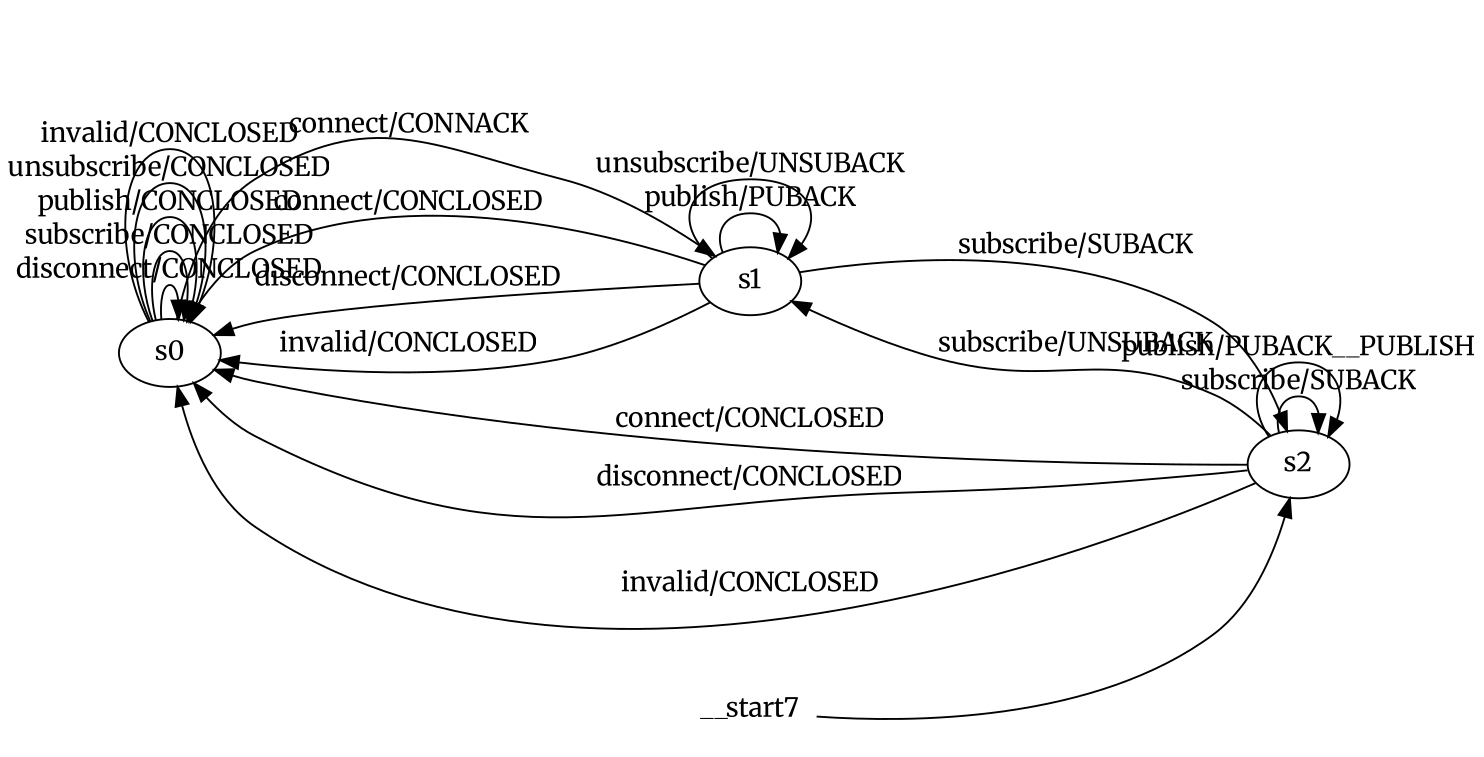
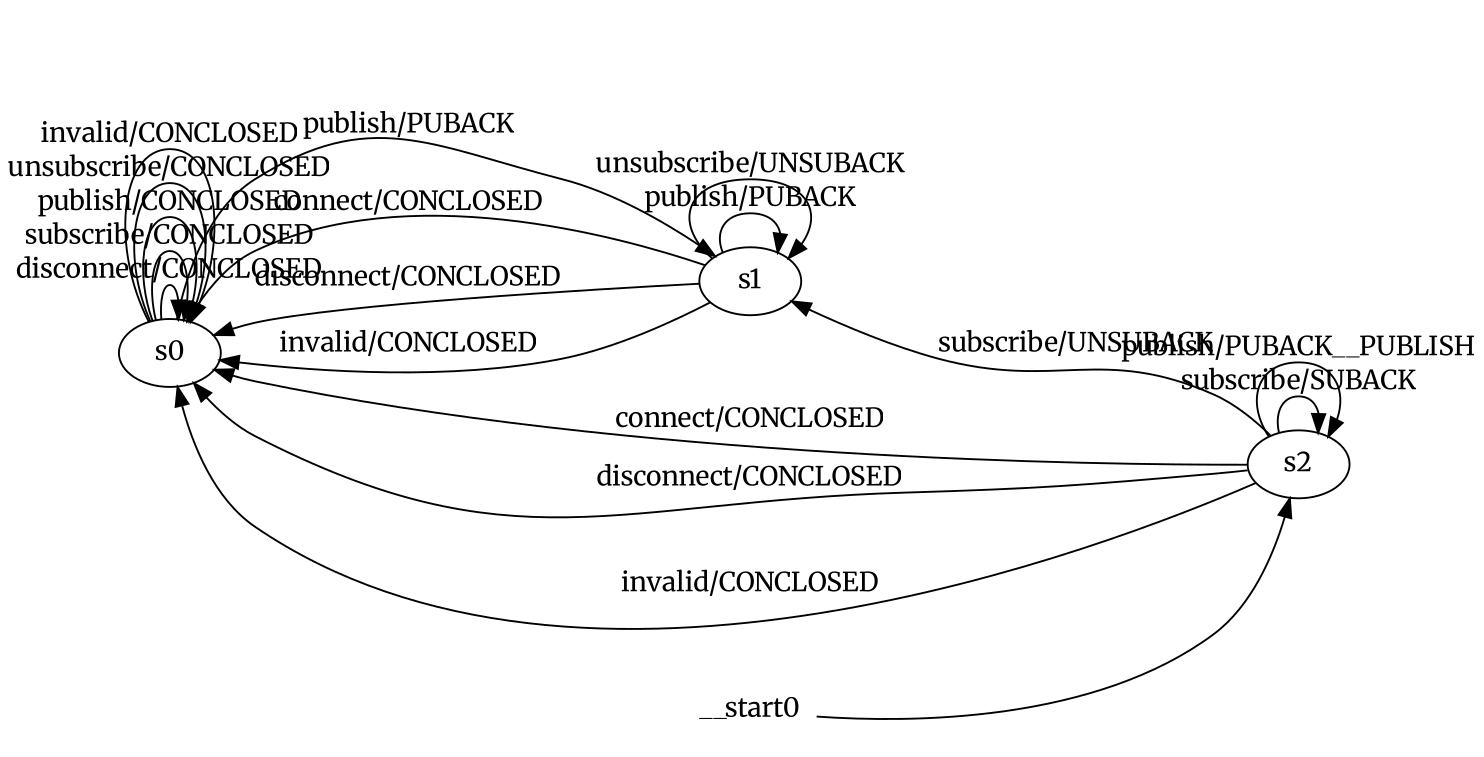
(409, 126) -> (409, 126)
(1068, 270) -> none
(750, 710) -> (750, 710)
